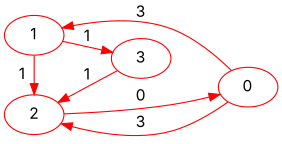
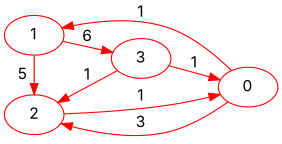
(141, 13) -> (141, 13)
(88, 37) -> (88, 37)
none -> (189, 71)
(23, 75) -> (23, 75)
(141, 97) -> (141, 97)
